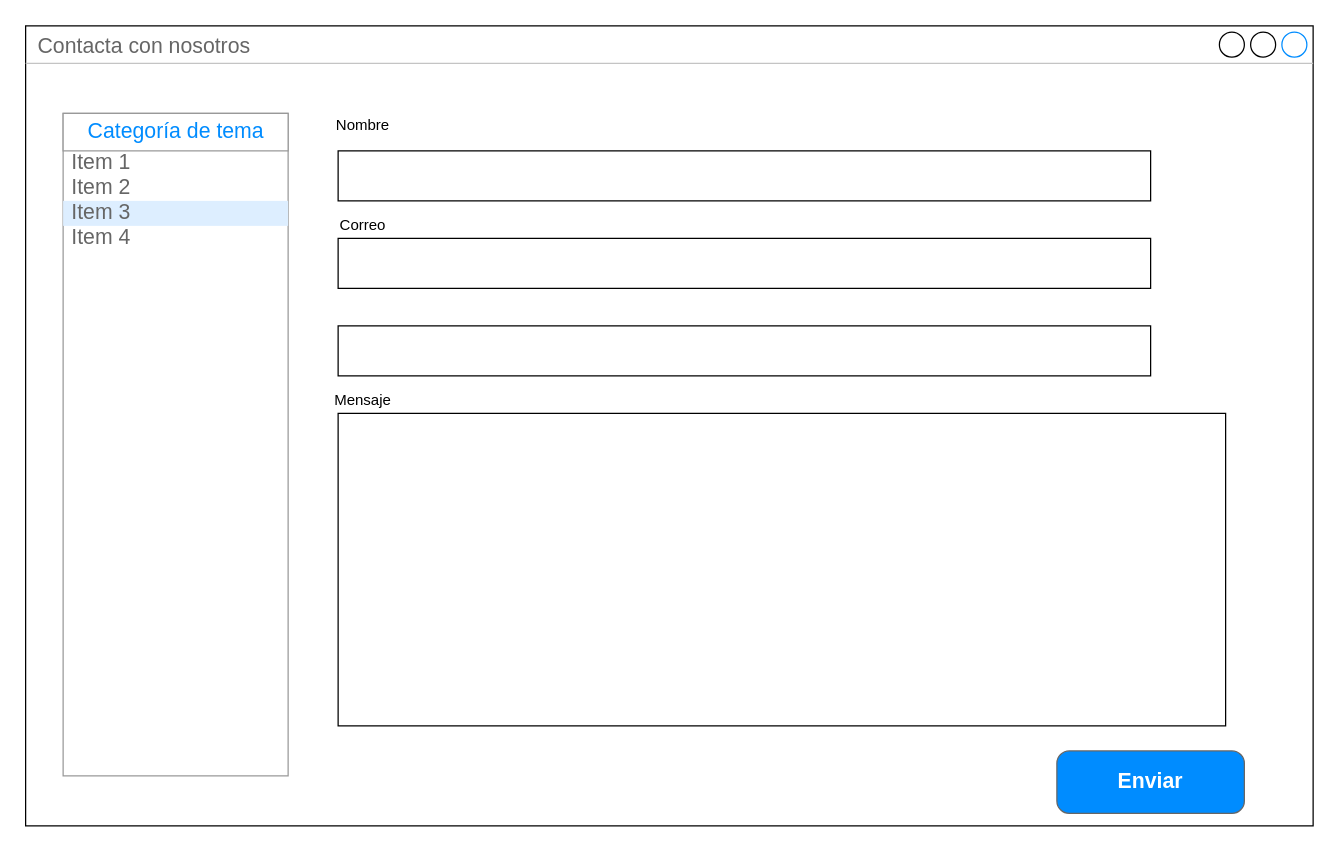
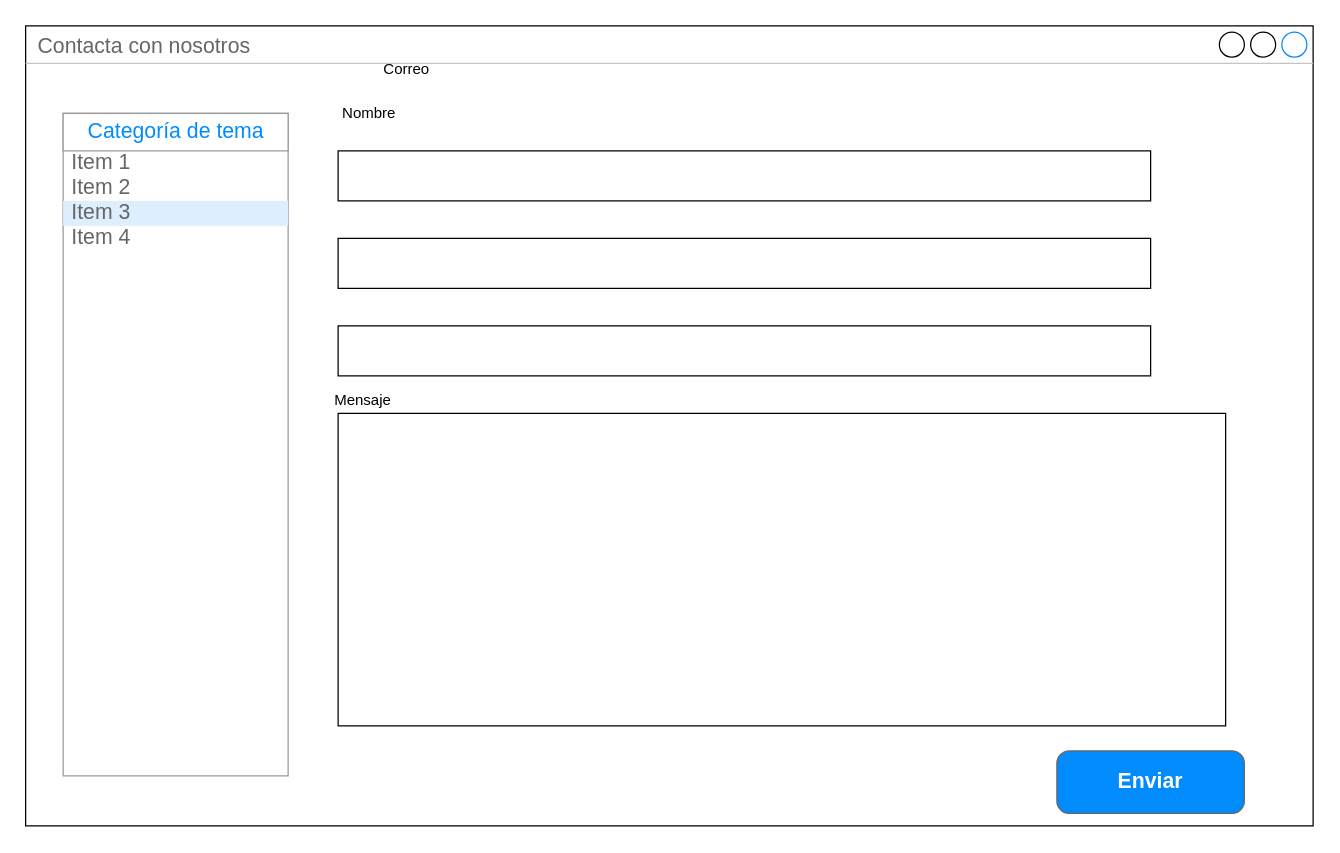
(363, 126) -> (369, 113)
(363, 226) -> (407, 69)
